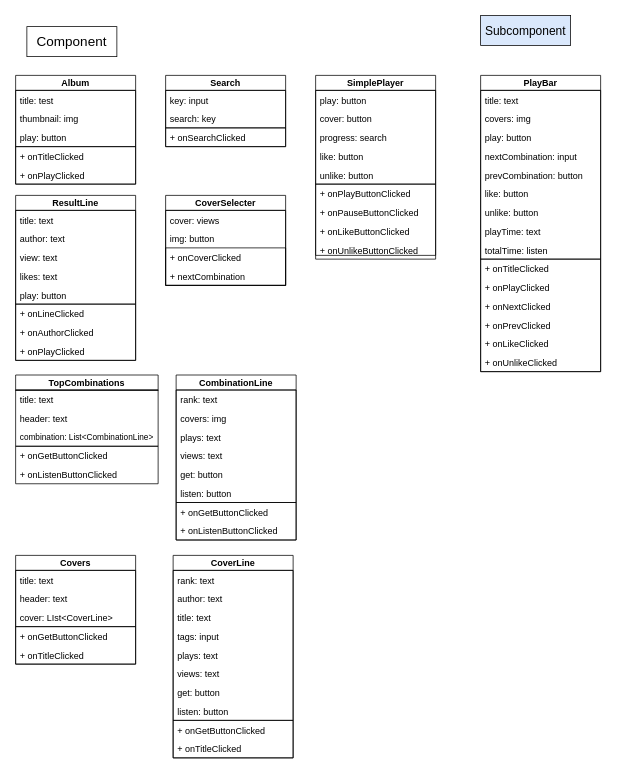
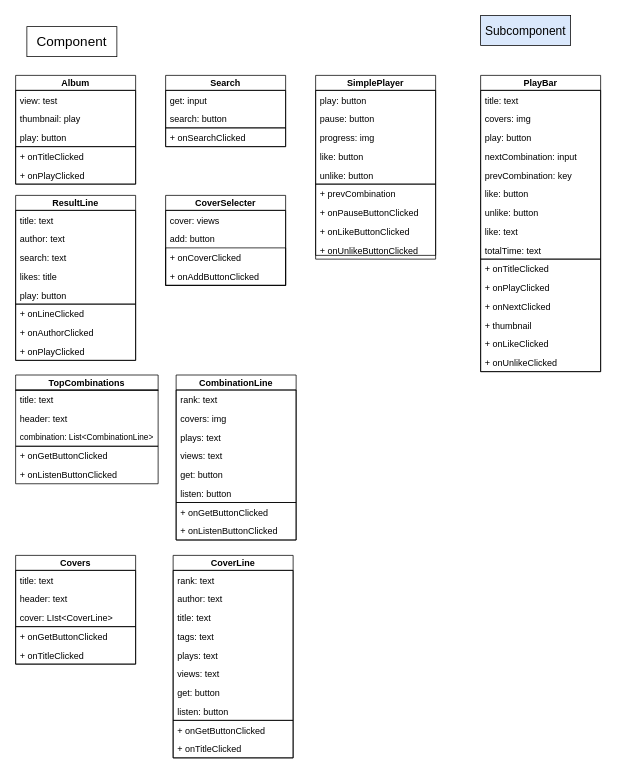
(43, 101) -> (41, 101)
(191, 101) -> (191, 101)
(49, 119) -> (51, 119)
(195, 119) -> (202, 119)
(350, 119) -> (350, 119)
(357, 138) -> (349, 138)
(538, 176) -> (530, 176)
(368, 194) -> (359, 194)
(515, 232) -> (505, 232)
(194, 239) -> (195, 239)
(520, 251) -> (518, 251)
(41, 258) -> (47, 258)
(43, 277) -> (43, 277)
(209, 277) -> (216, 277)
(519, 326) -> (509, 326)
(201, 637) -> (200, 637)
